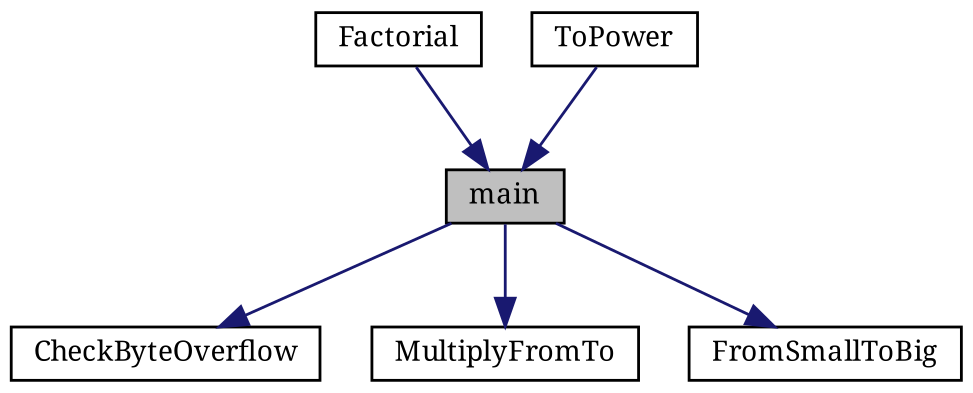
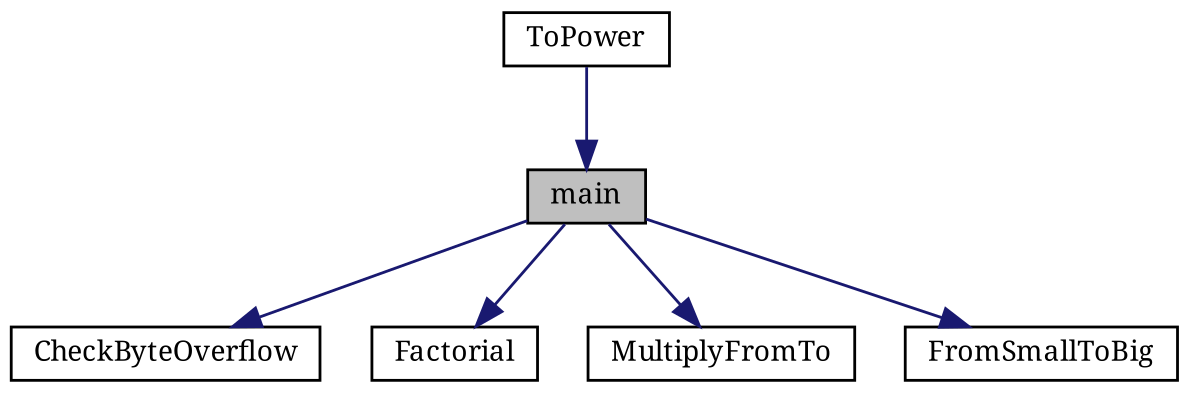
(444, 107) -> (530, 265)
